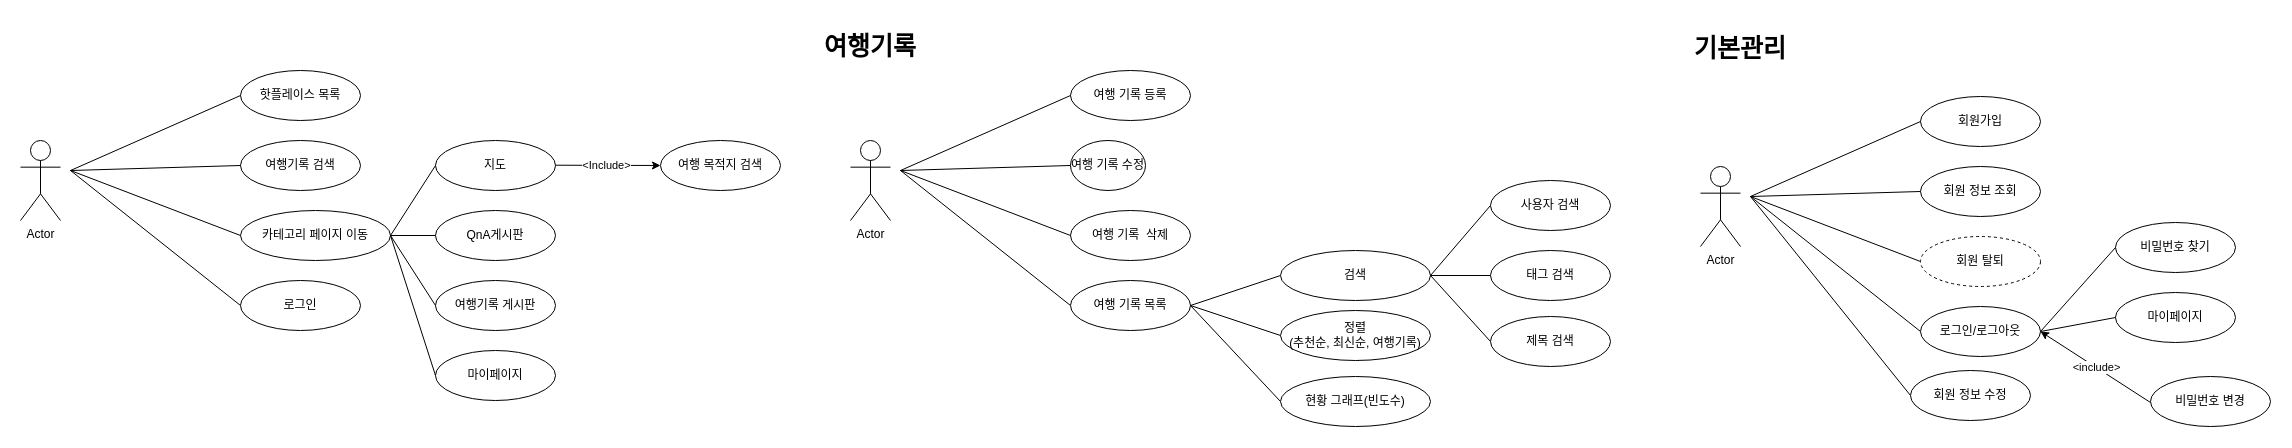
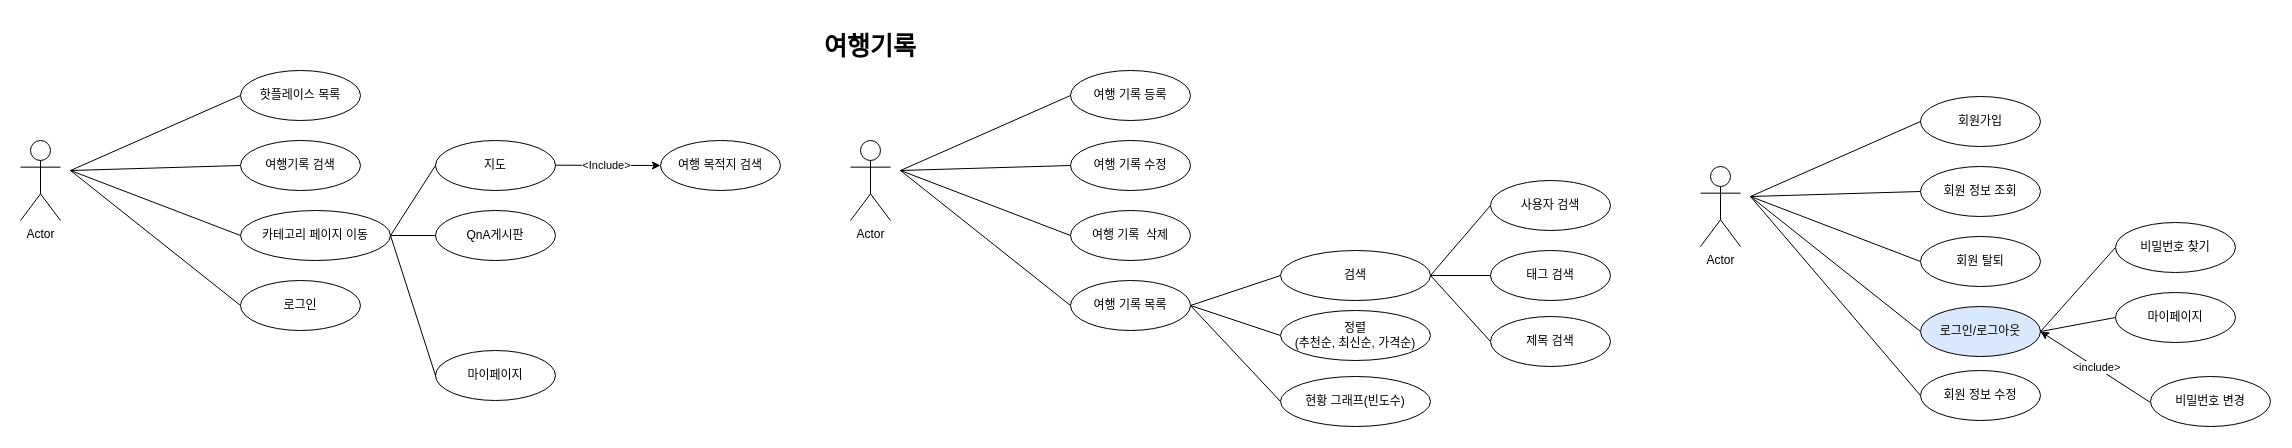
(1741, 48) -> none
(1108, 166) -> (1131, 166)
(1981, 262) -> (1981, 262)
(414, 272) -> none
(496, 306) -> none
(1981, 332) -> (1981, 332)
(1356, 336) -> (1356, 336)
(1971, 396) -> (1981, 396)
